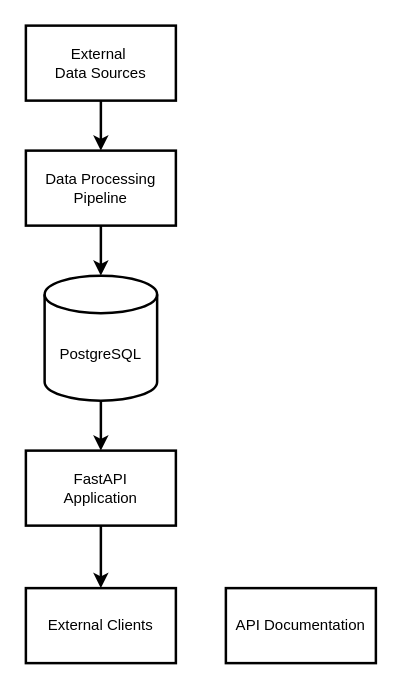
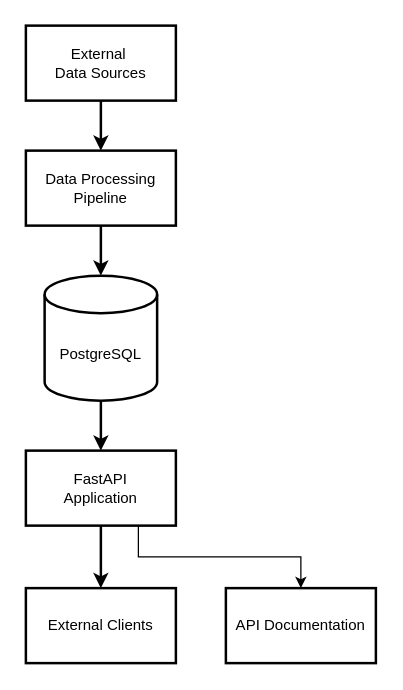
none -> (215, 557)
